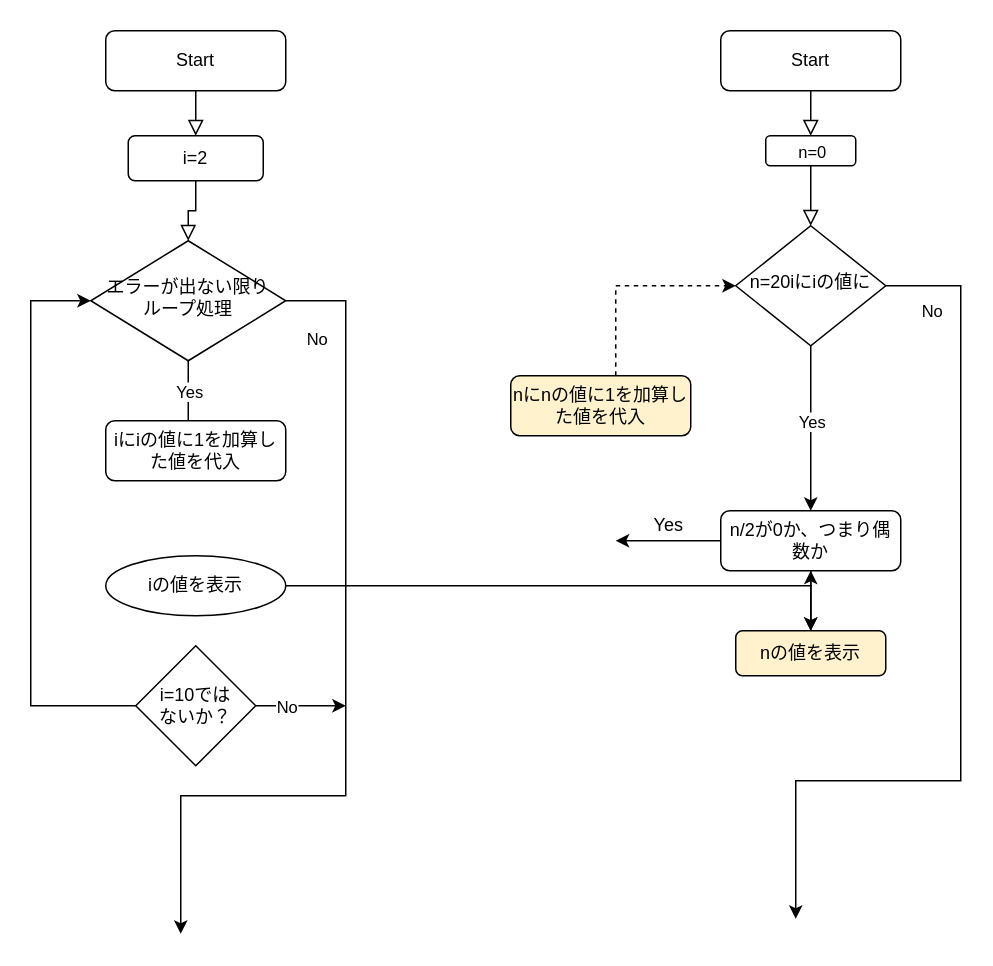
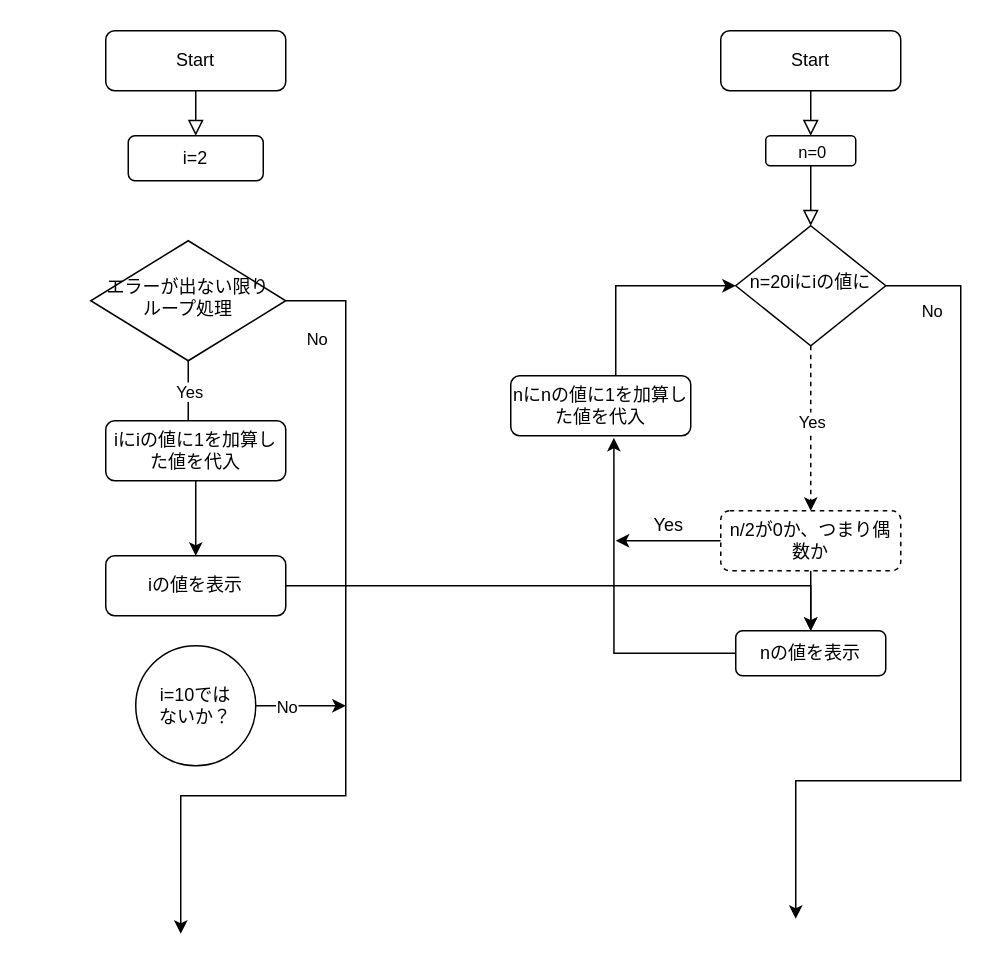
(196, 206) -> none
(627, 286) -> (627, 286)
(601, 406) -> (601, 406)
(811, 465) -> (811, 465)
none -> (196, 513)
(31, 531) -> none
(811, 541) -> (811, 541)
(196, 586) -> (196, 586)
(811, 629) -> (614, 611)
(811, 653) -> (811, 653)
(196, 706) -> (196, 706)
